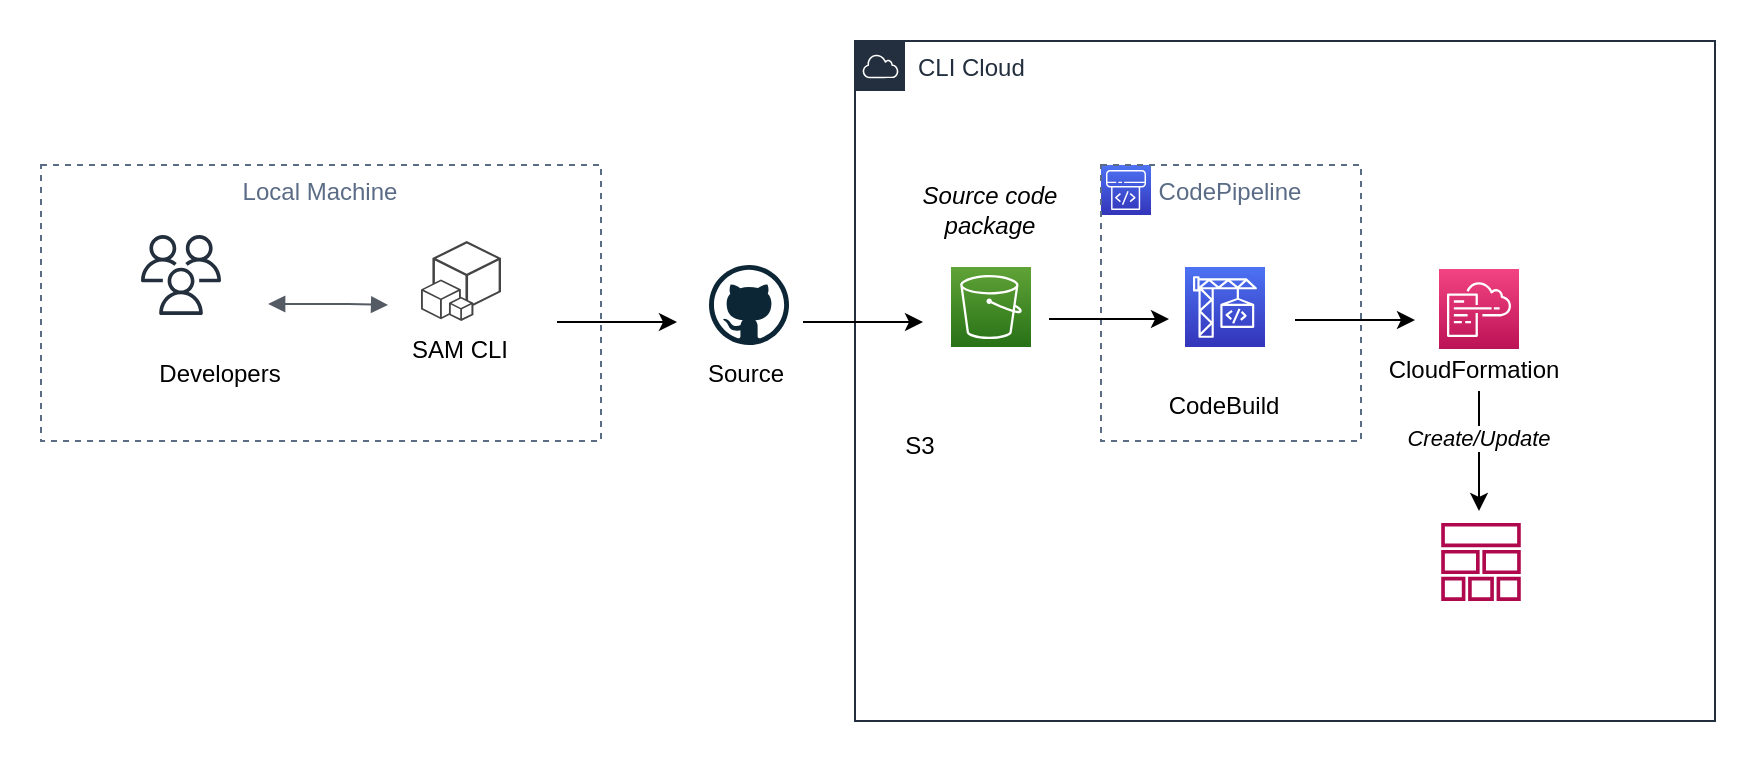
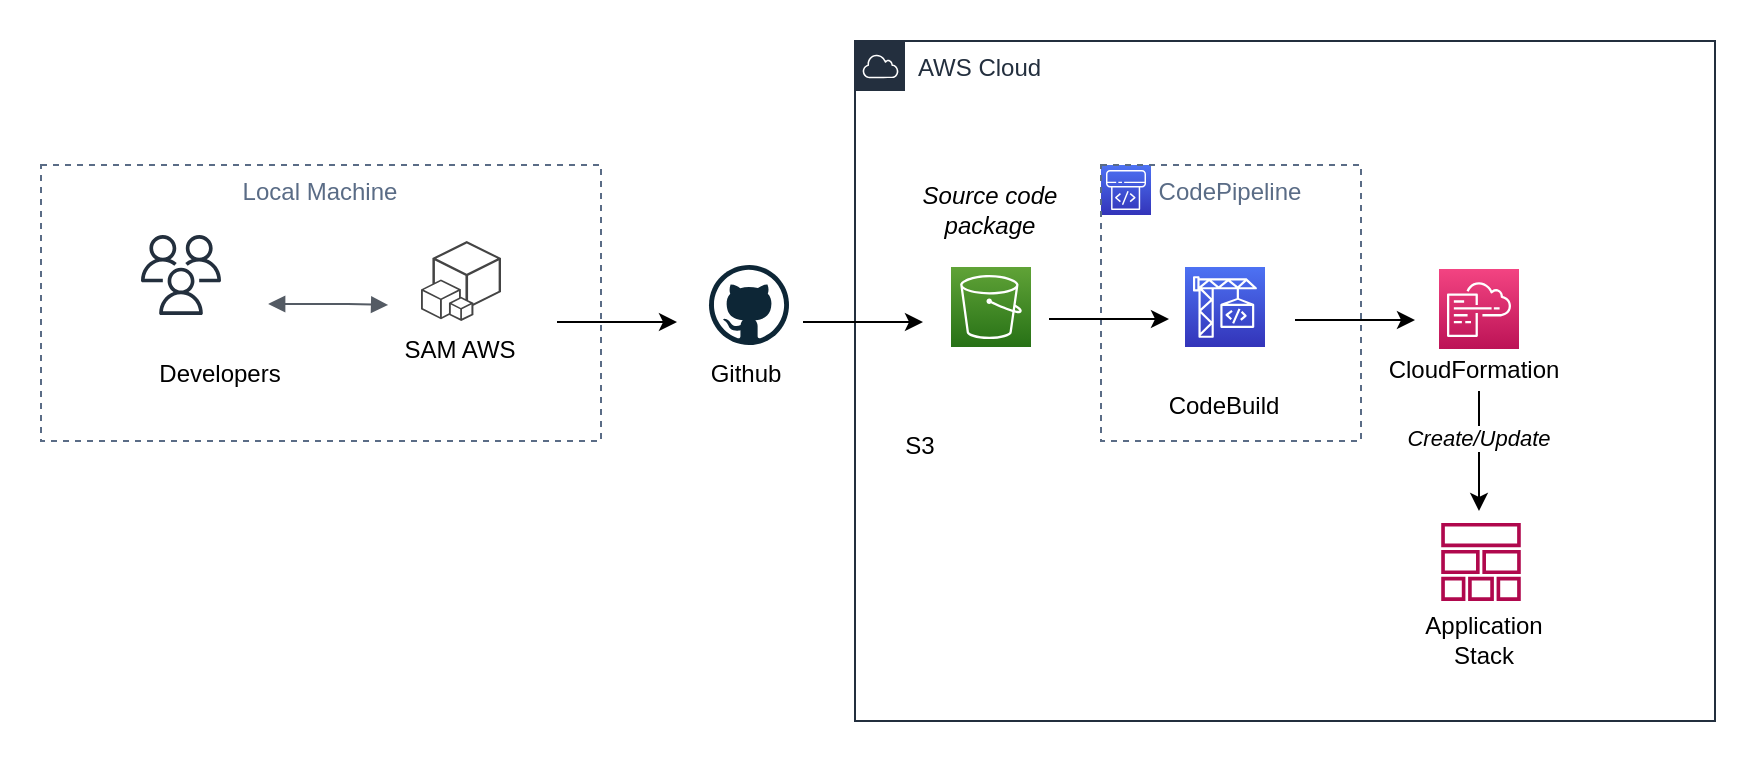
(973, 69) -> (973, 69)
(461, 351) -> (461, 351)
(747, 375) -> (747, 375)
none -> (1485, 641)
